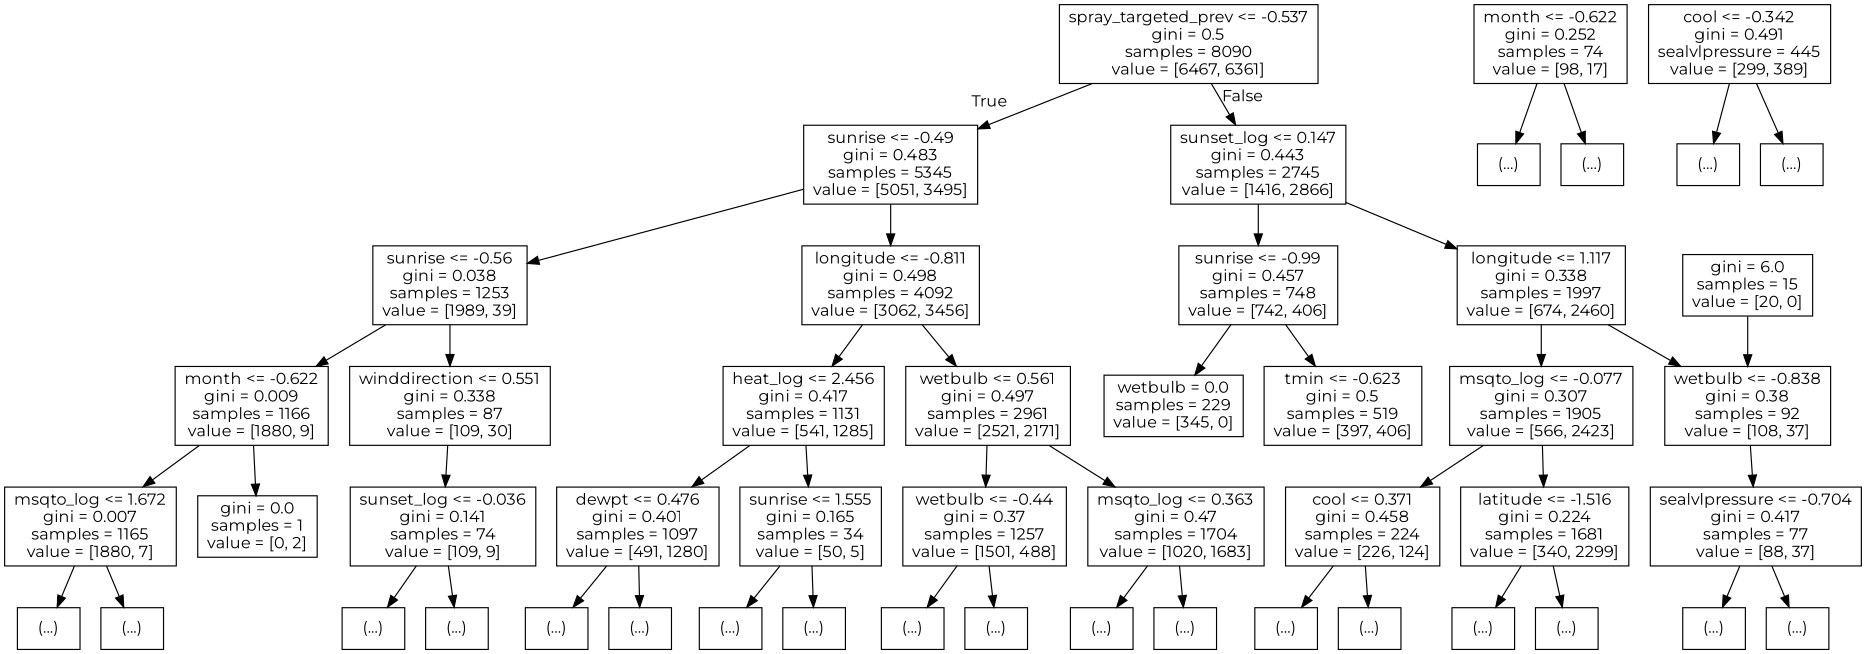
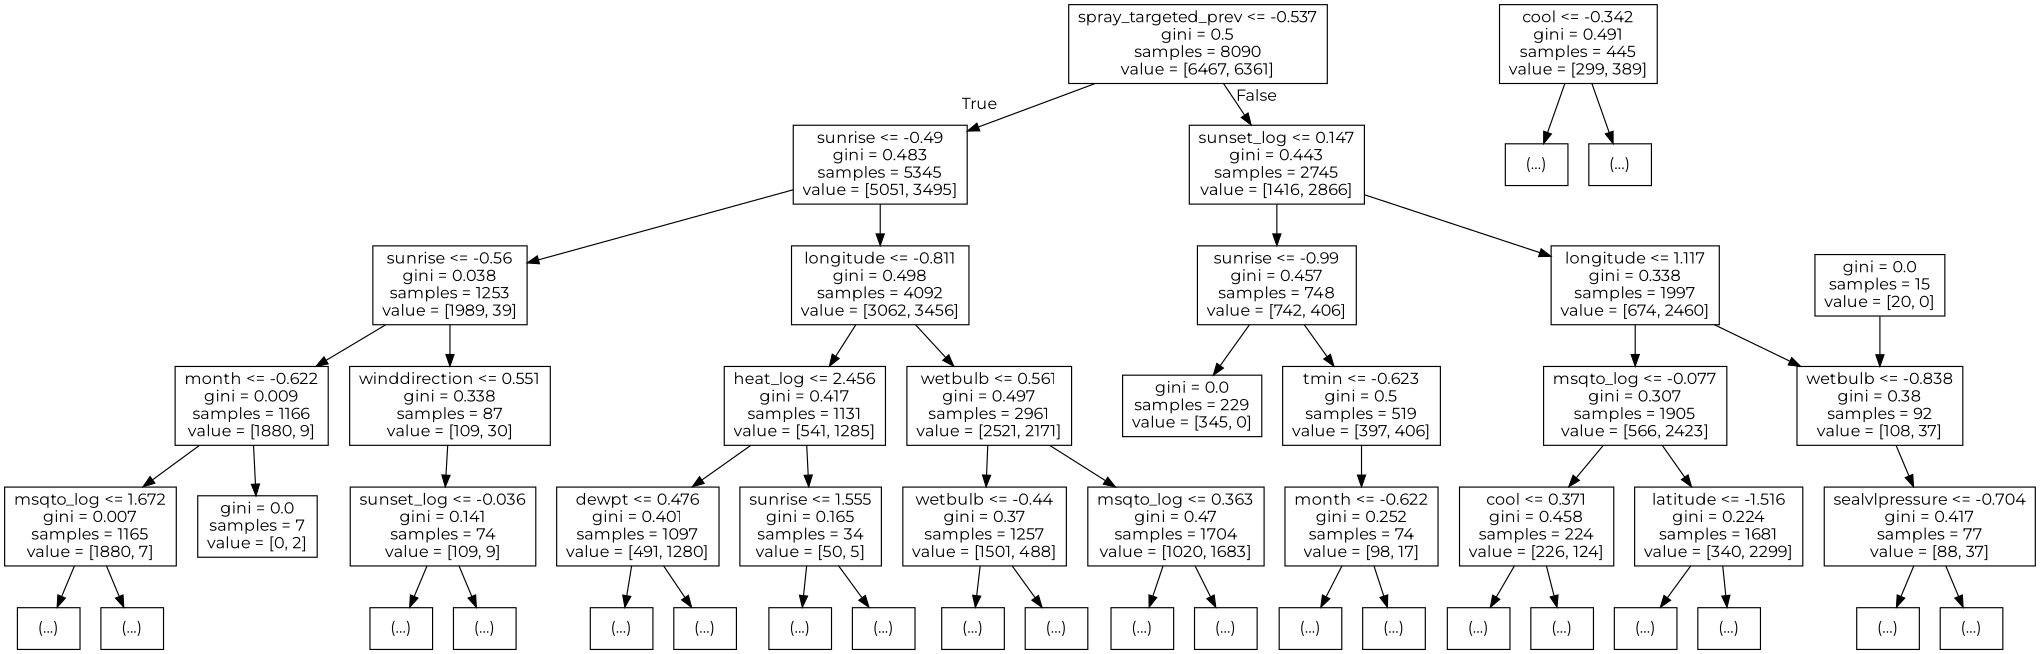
(1740, 44) -> (1578, 44)
(1748, 285) -> (1880, 285)
(1174, 406) -> (1192, 406)
none -> (1362, 460)
(257, 527) -> (257, 527)
